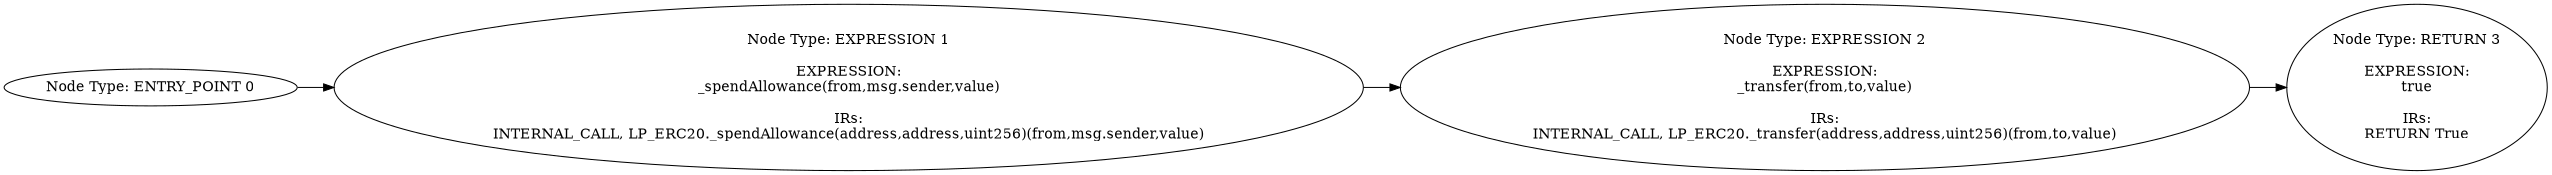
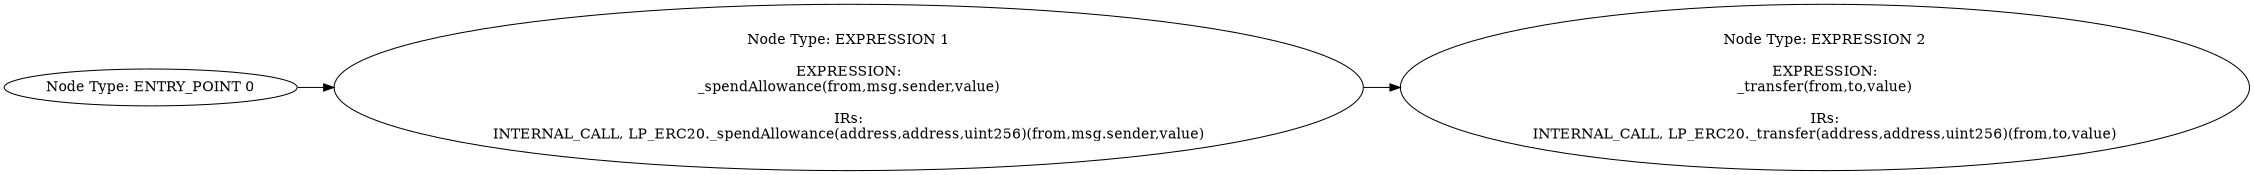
(2417, 87) -> none
